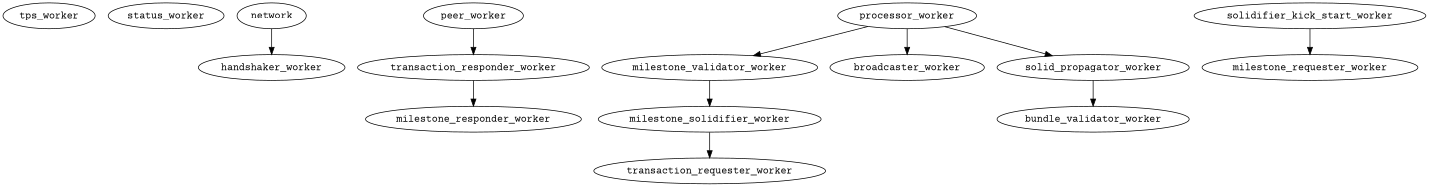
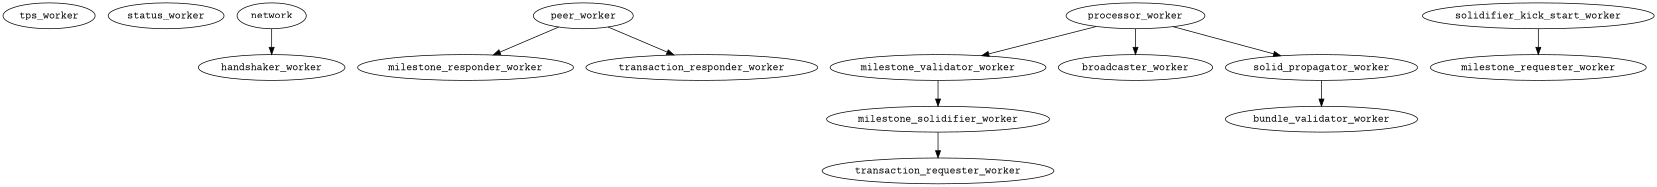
(473, 90) -> (529, 40)
